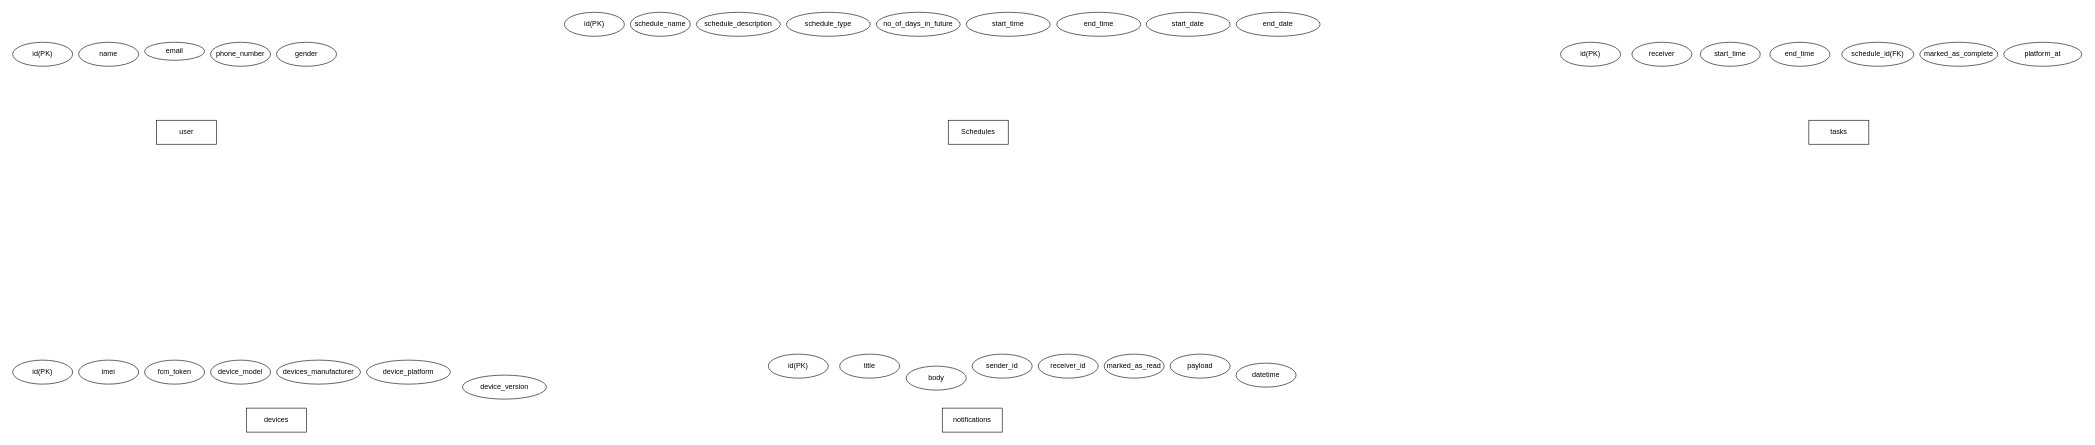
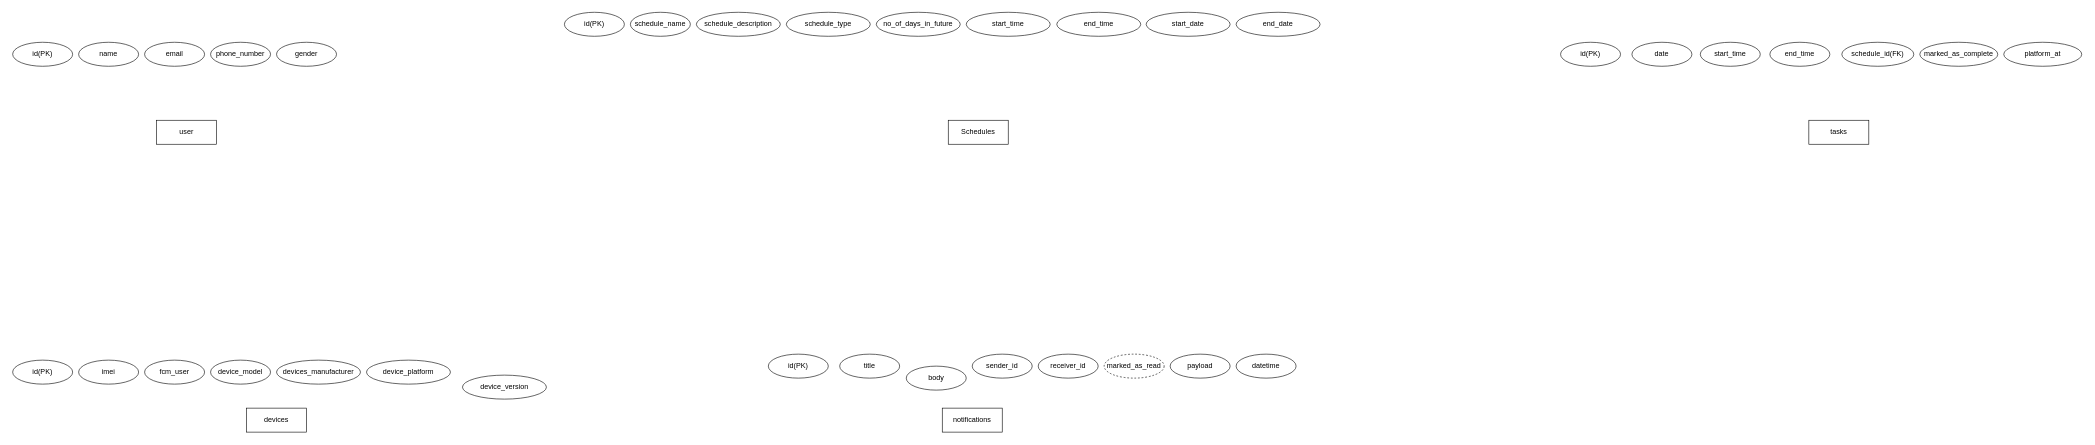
(174, 51) -> (174, 54)
(1662, 54) -> (1662, 54)
(1134, 366) -> (1134, 366)
(174, 372) -> (174, 372)
(1266, 375) -> (1266, 366)
